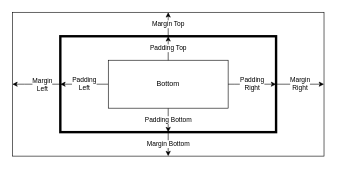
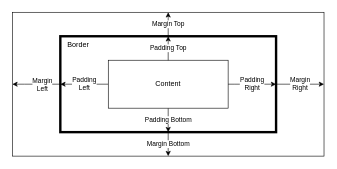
none -> (78, 45)
(168, 84) -> (168, 84)
